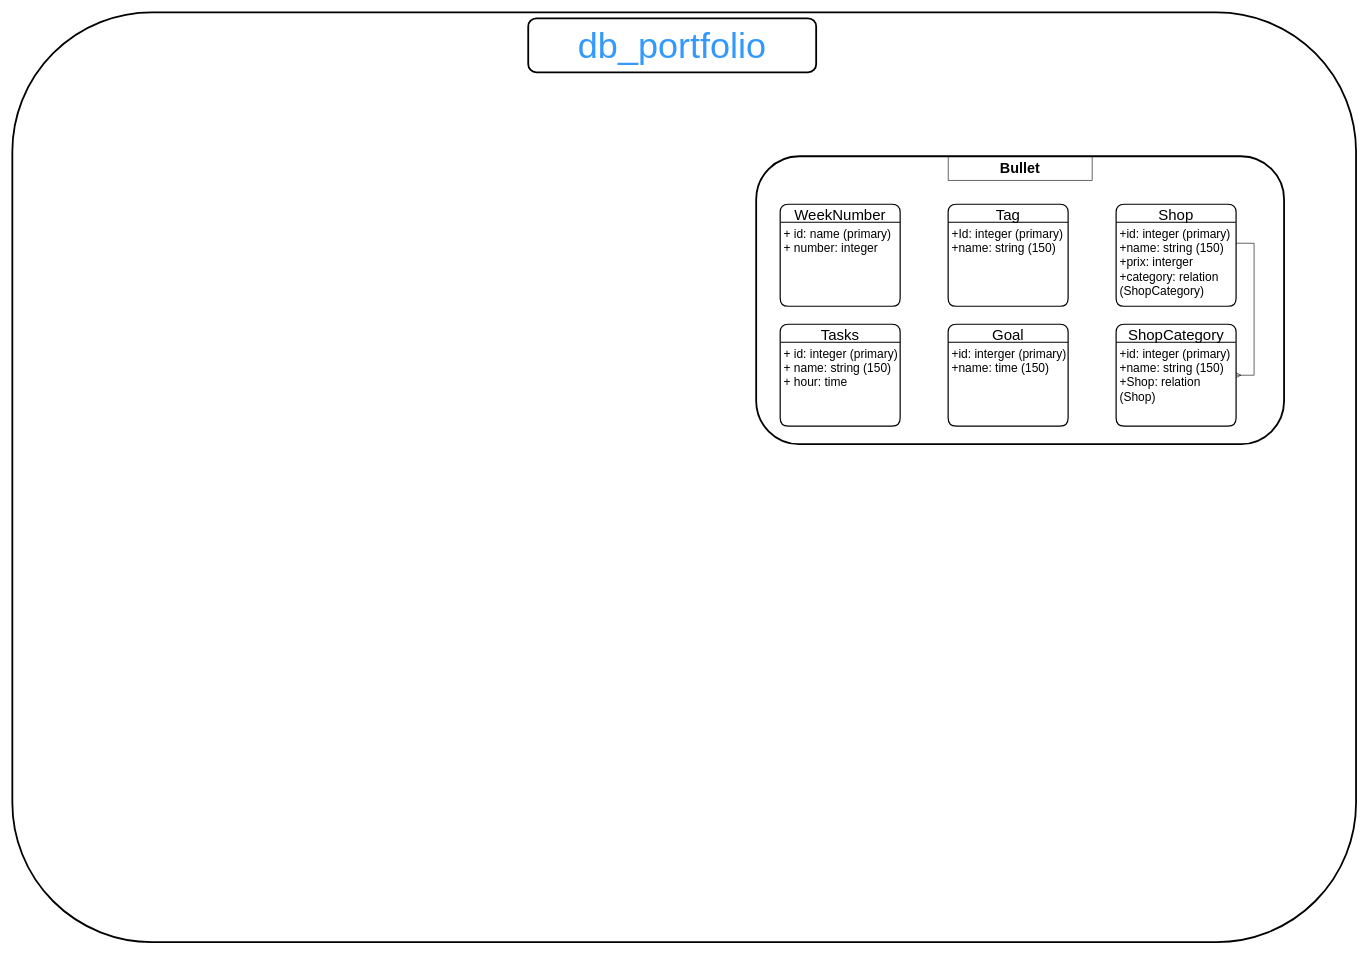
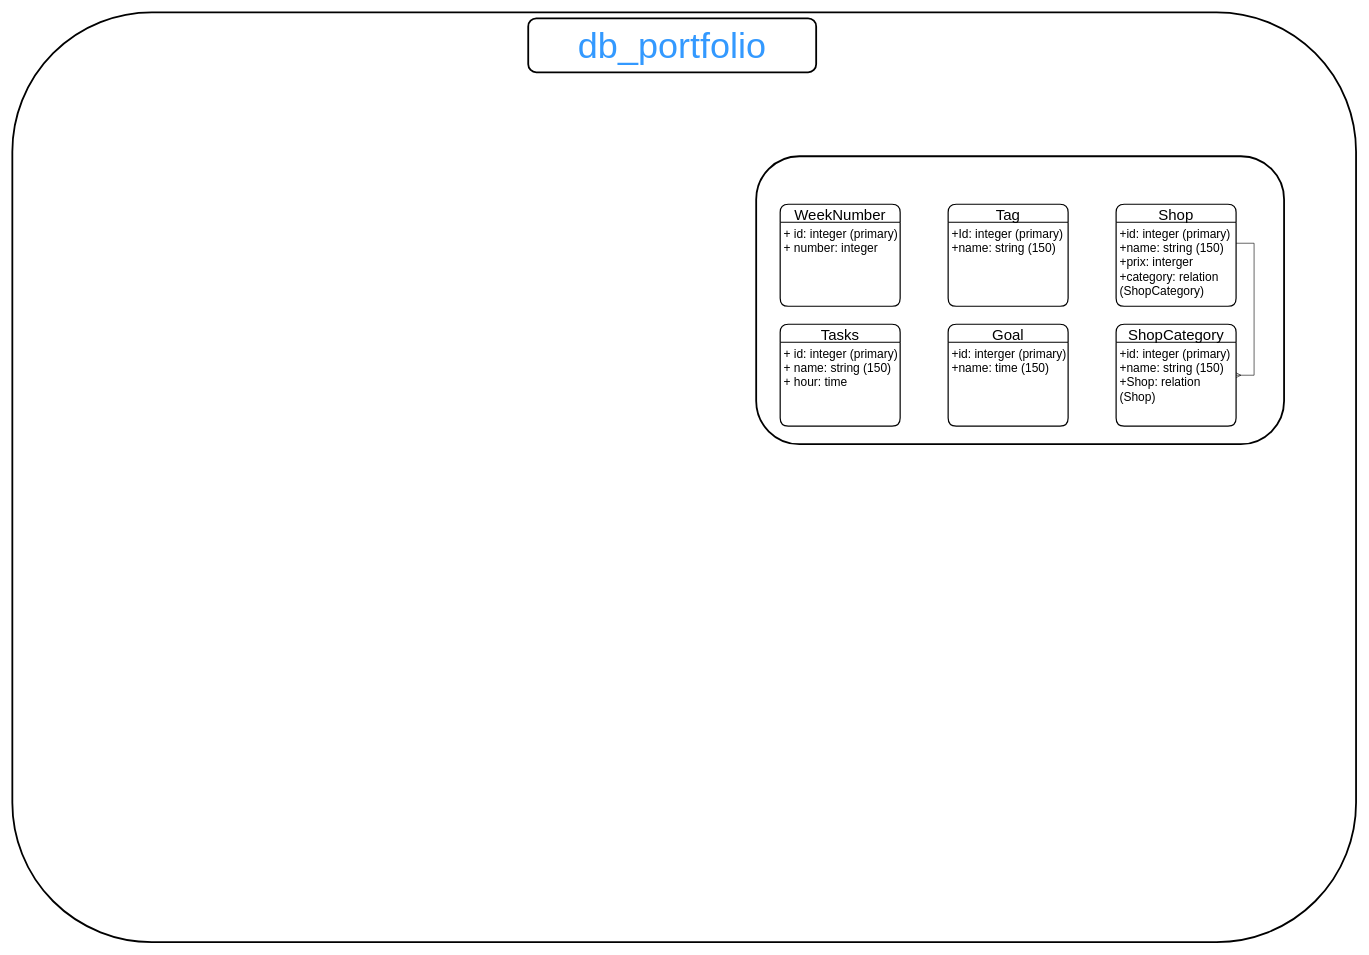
(1020, 168) -> none
(841, 234) -> (850, 234)
